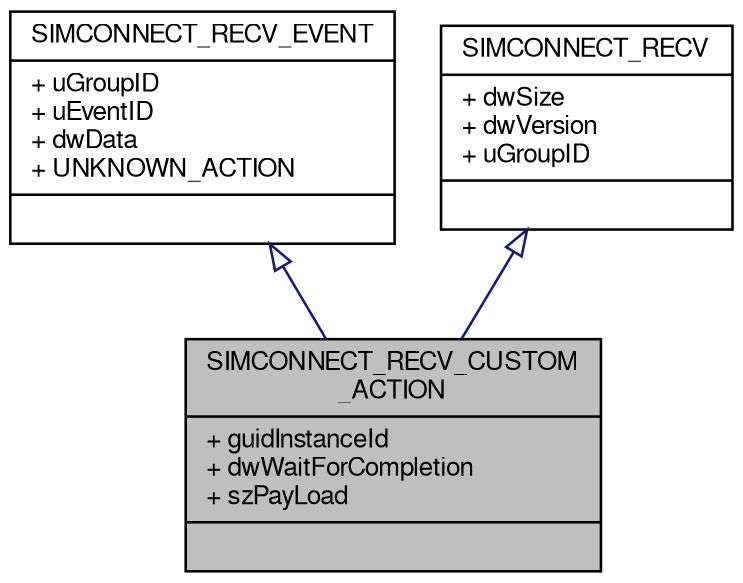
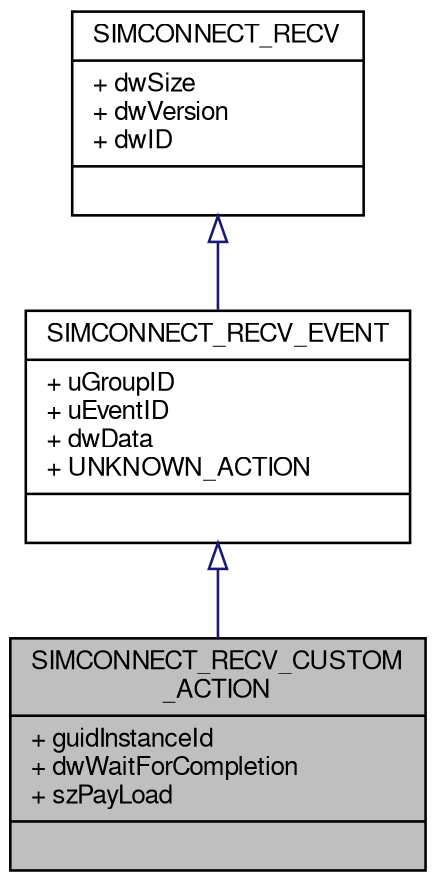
(526, 155) -> (133, 141)
(488, 295) -> (218, 276)
